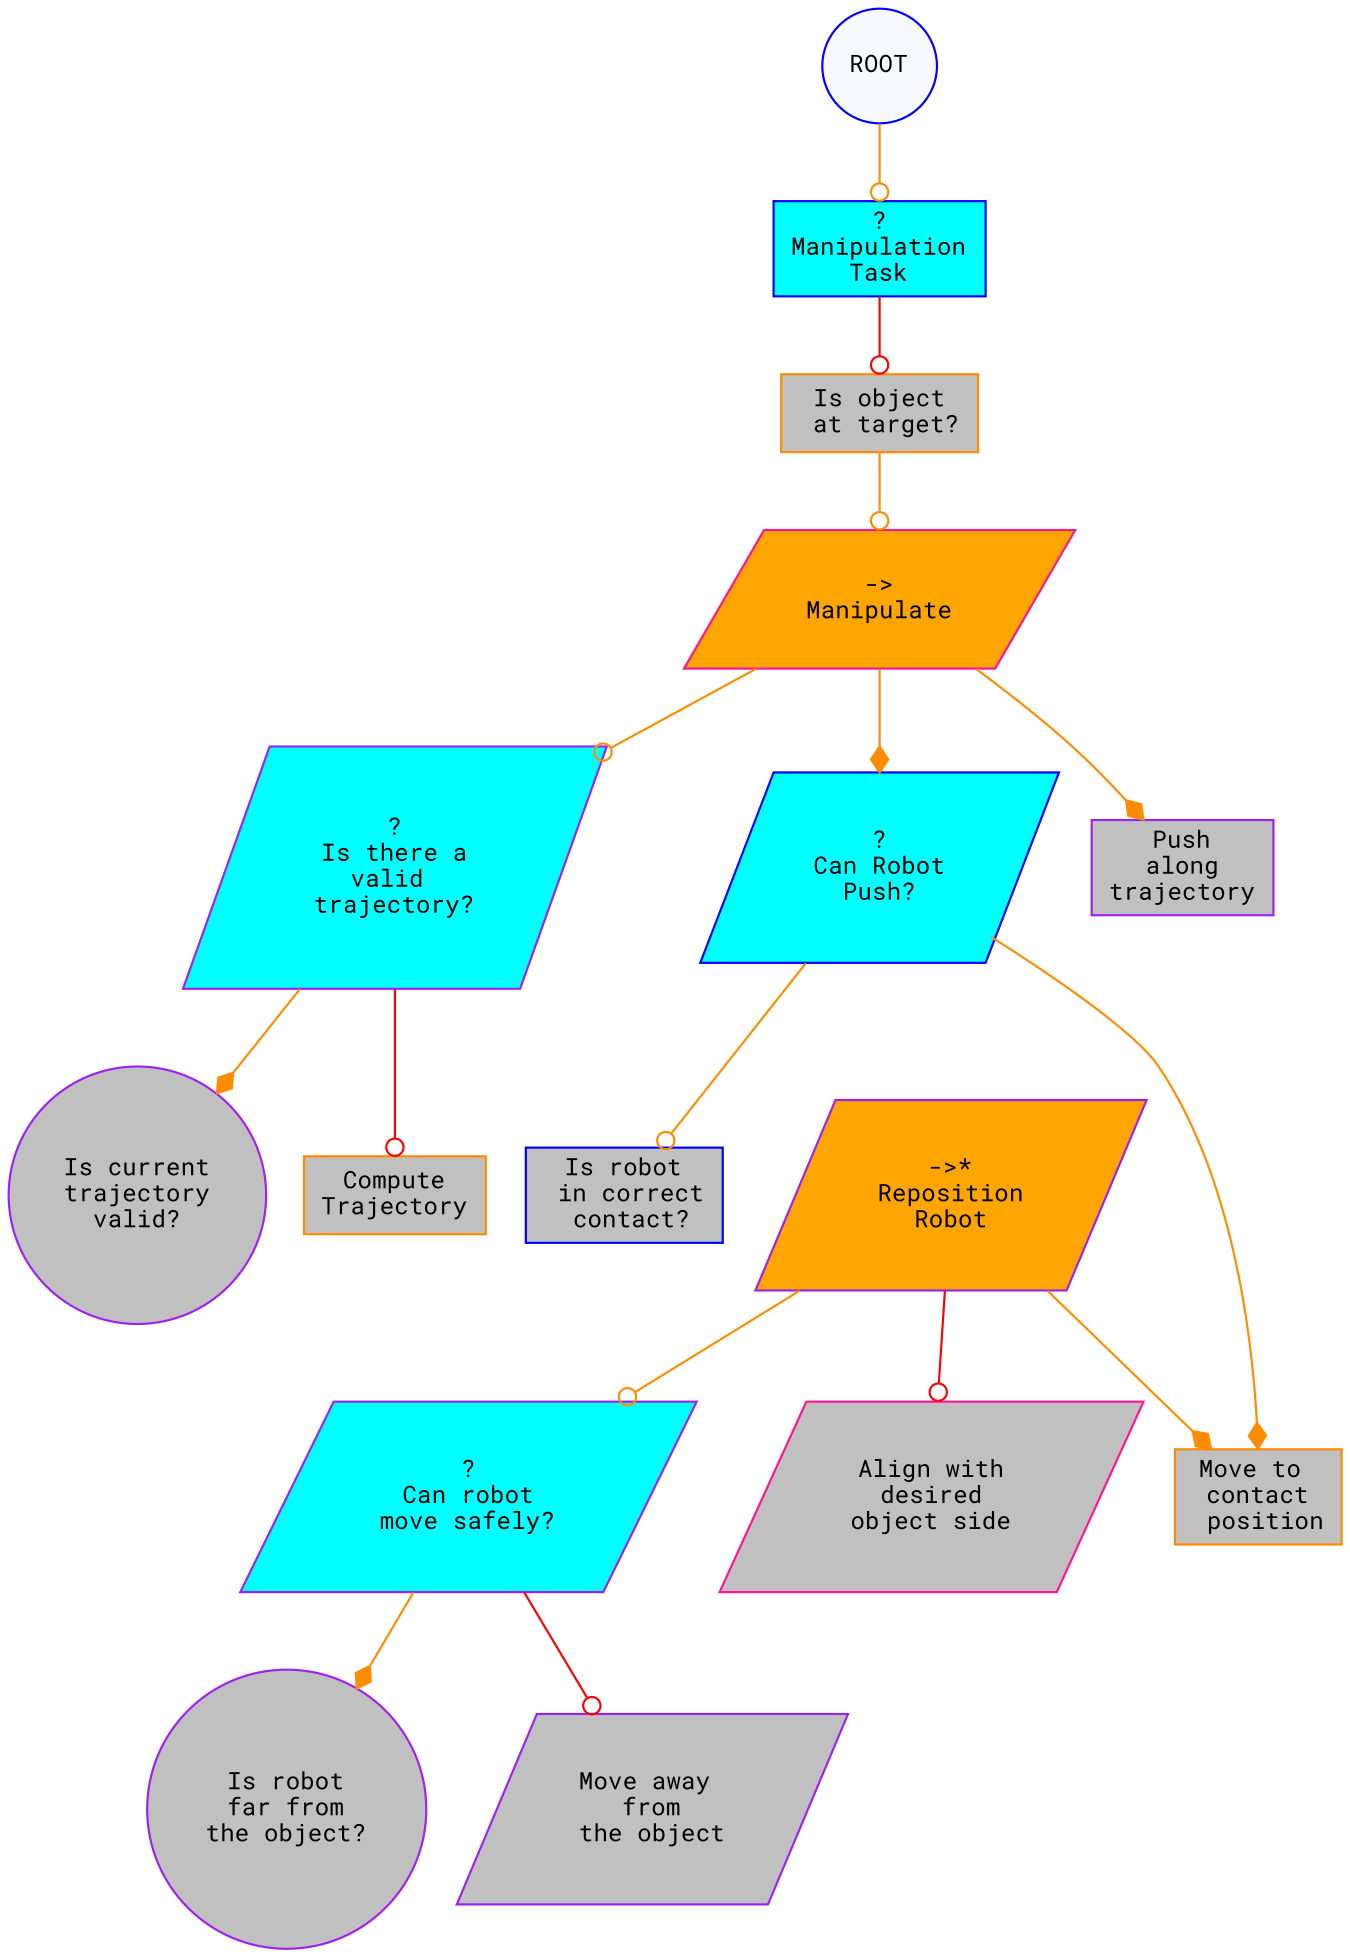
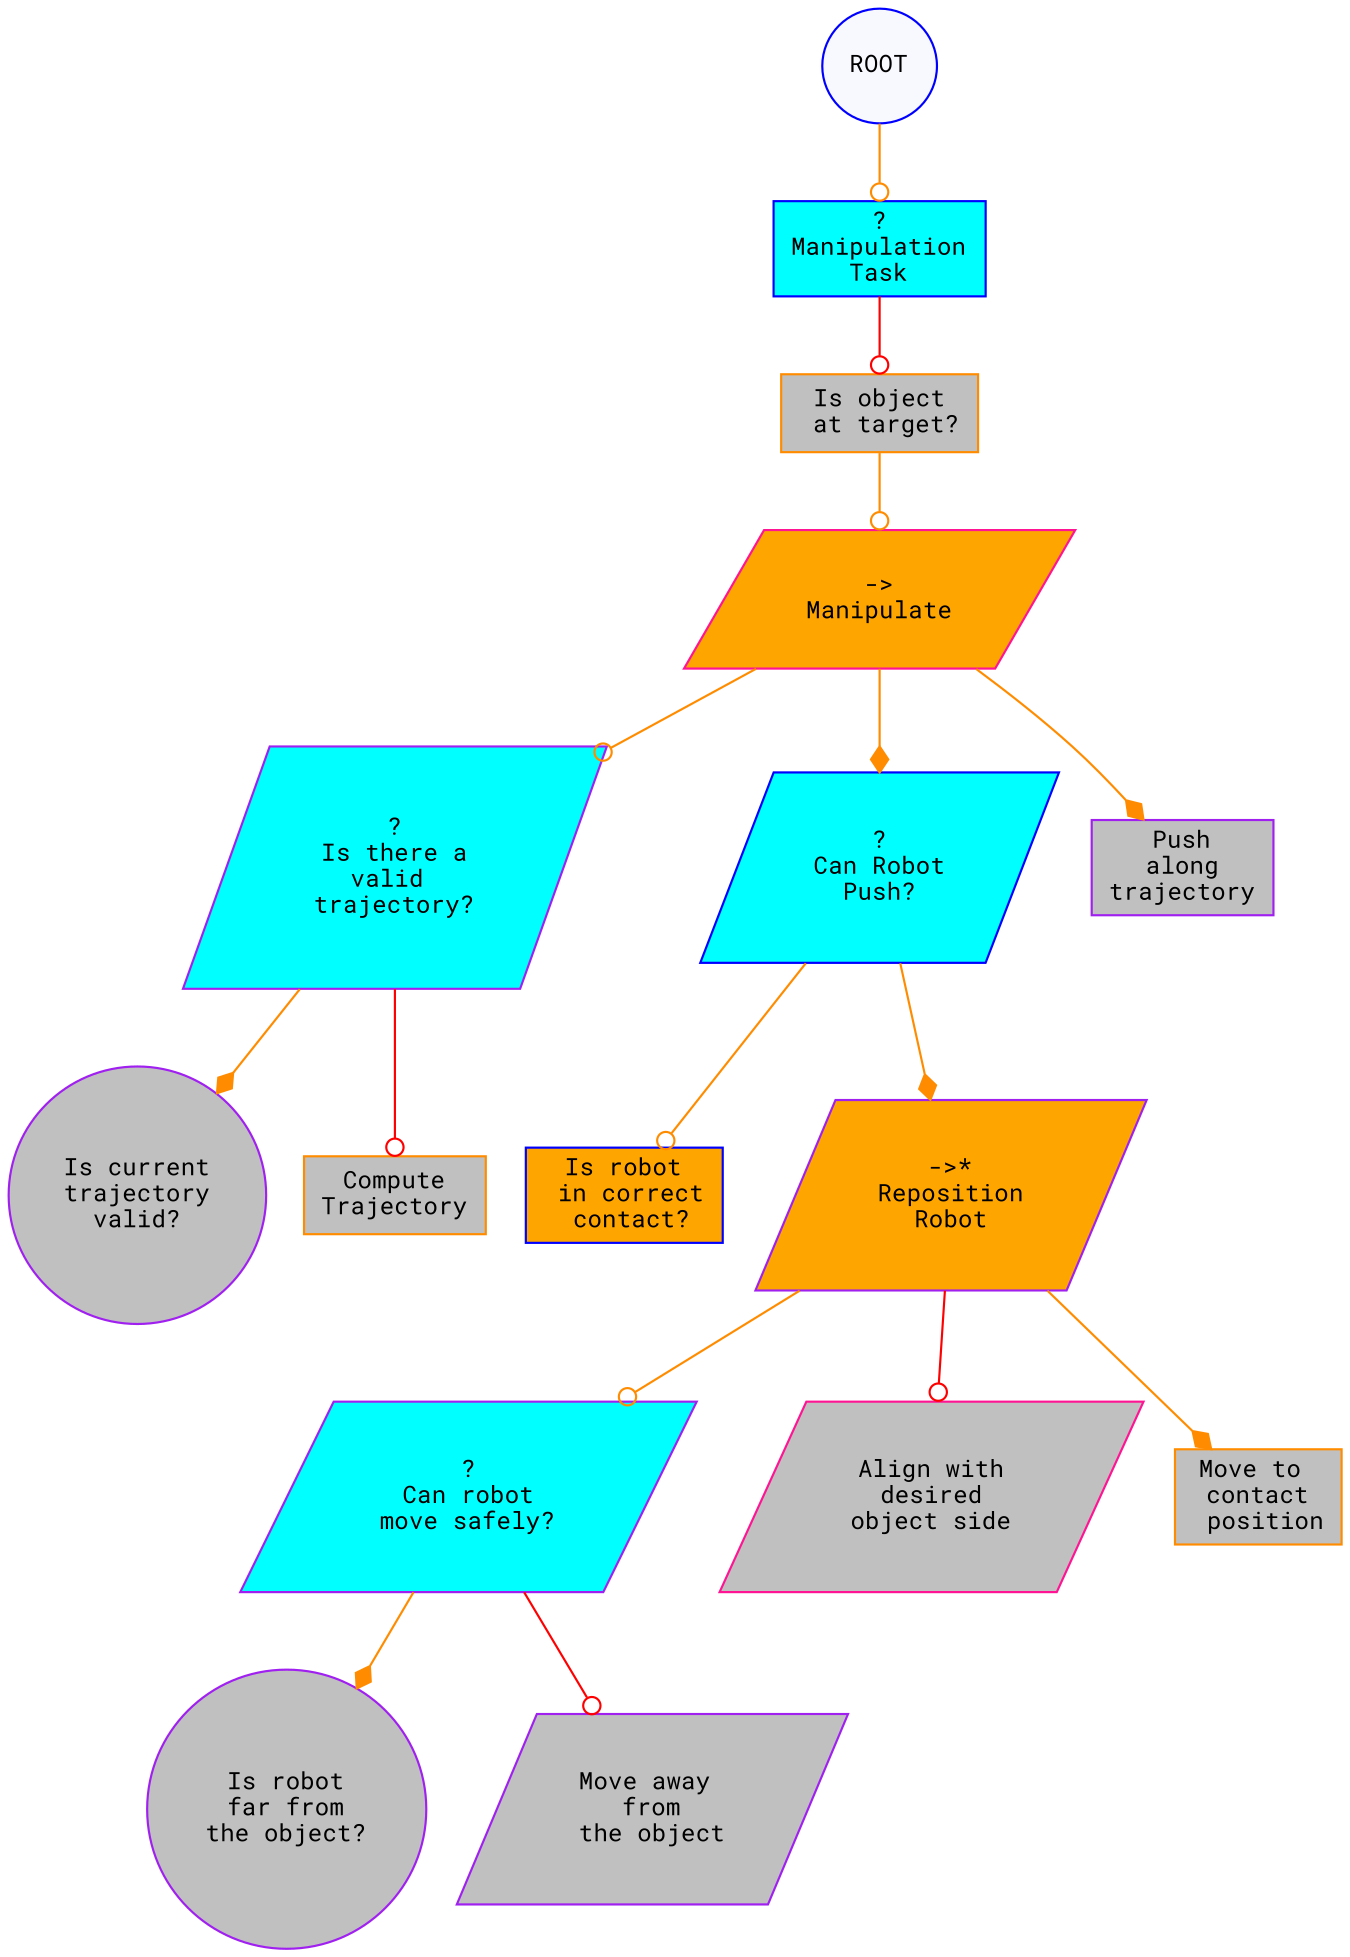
(1196, 1137) -> (912, 1019)
(624, 1195) -> (624, 1195)
